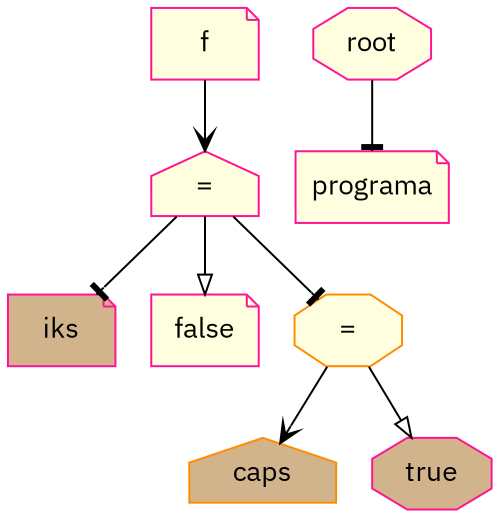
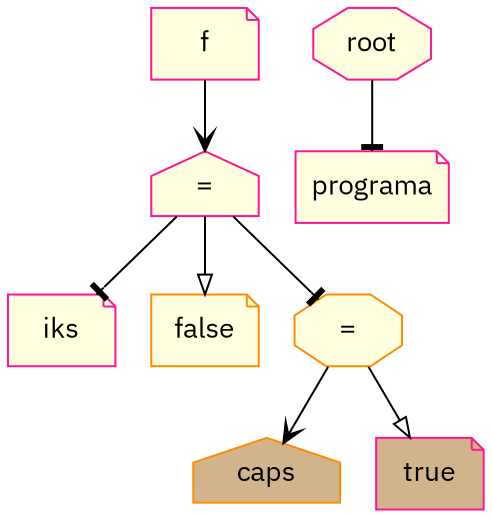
(62, 330) -> (62, 330)
(205, 330) -> (205, 330)
(432, 474) -> (430, 474)
